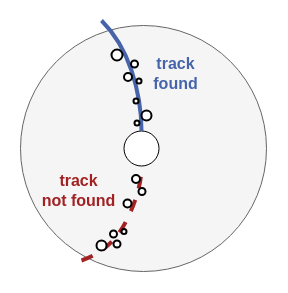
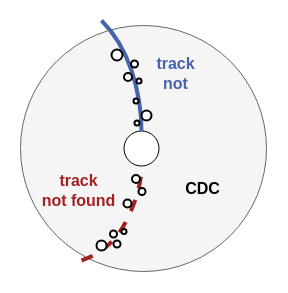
(176, 74) -> (176, 74)
none -> (203, 188)
